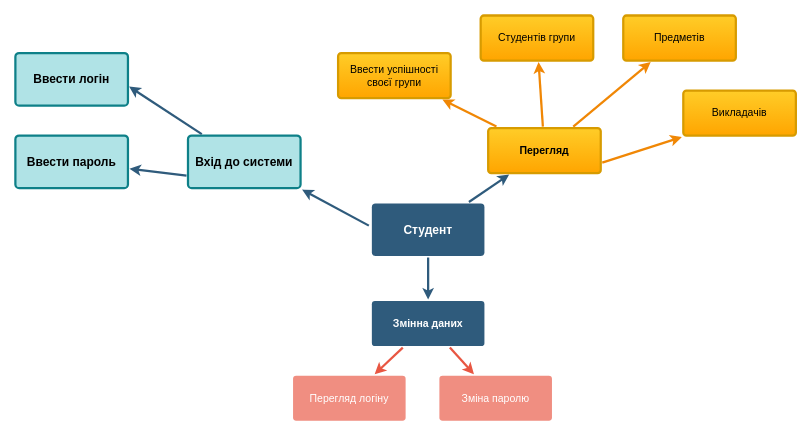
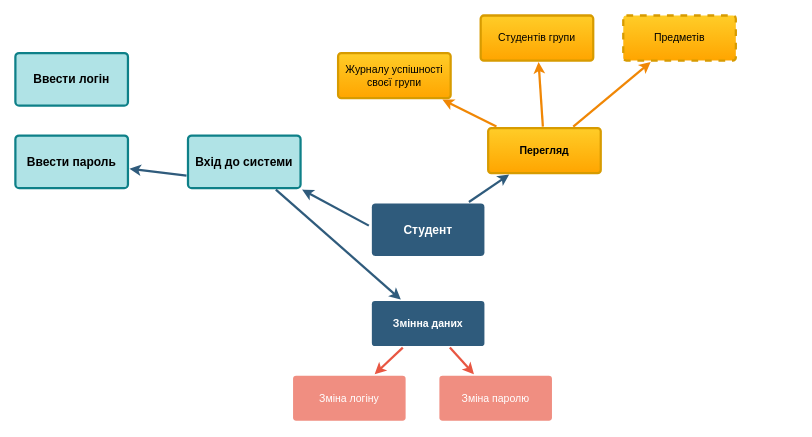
(679, 38) -> (679, 38)
(394, 75) -> (394, 75)
(169, 112) -> (335, 242)
(739, 113) -> none
(638, 151) -> none
(428, 274) -> none
(349, 398) -> (349, 398)
